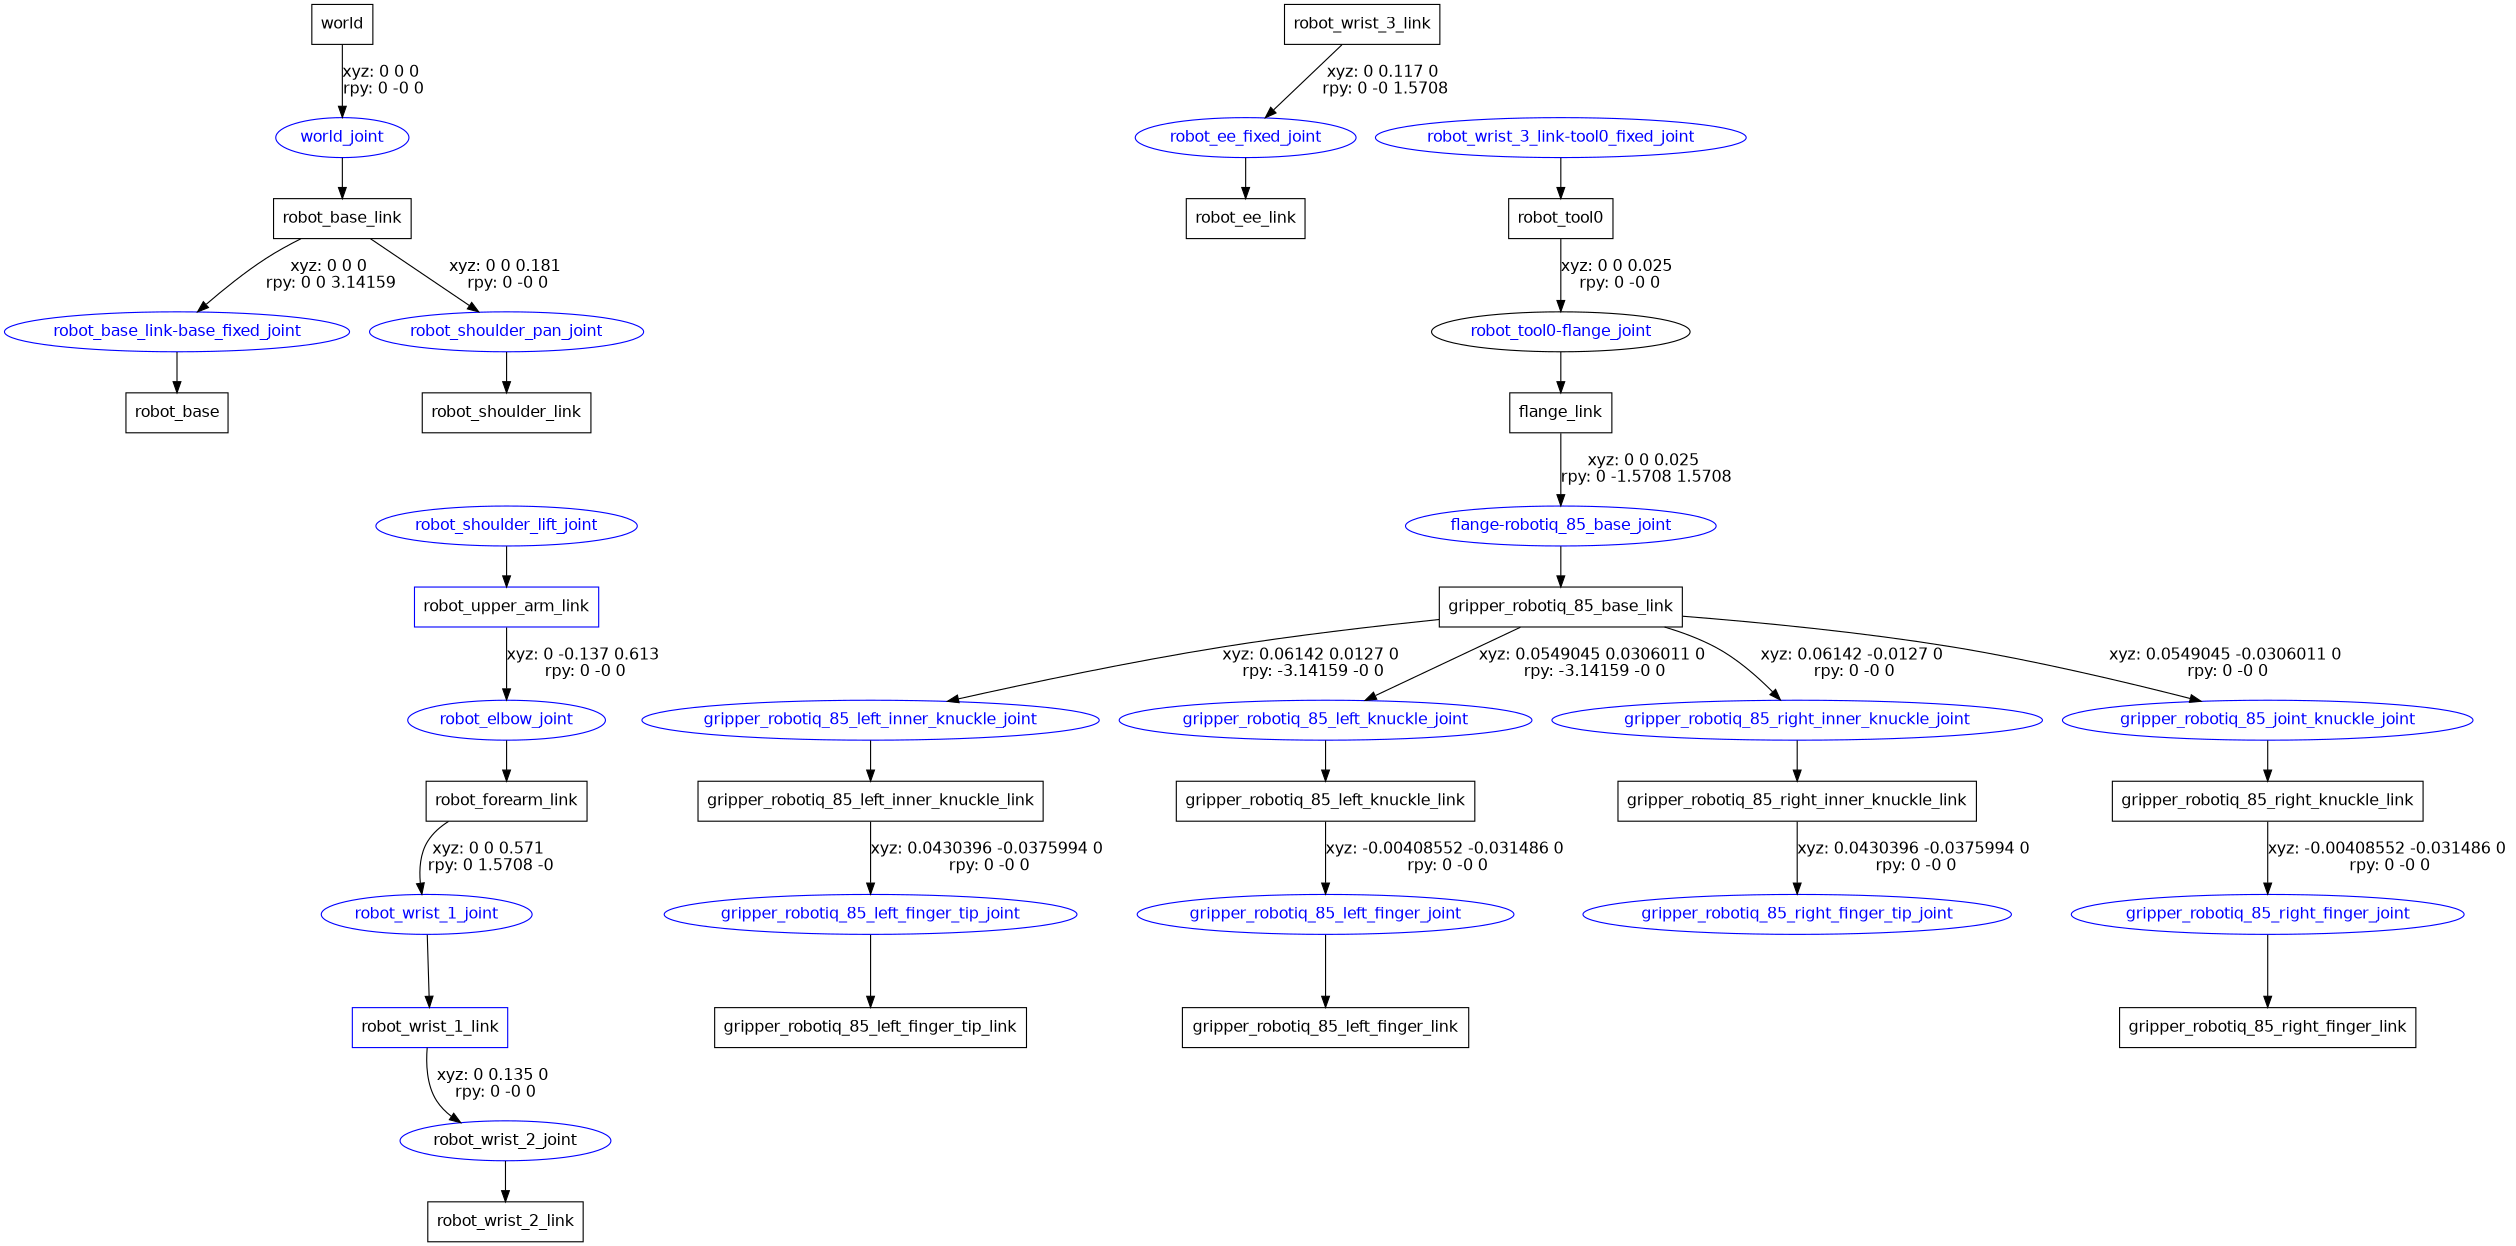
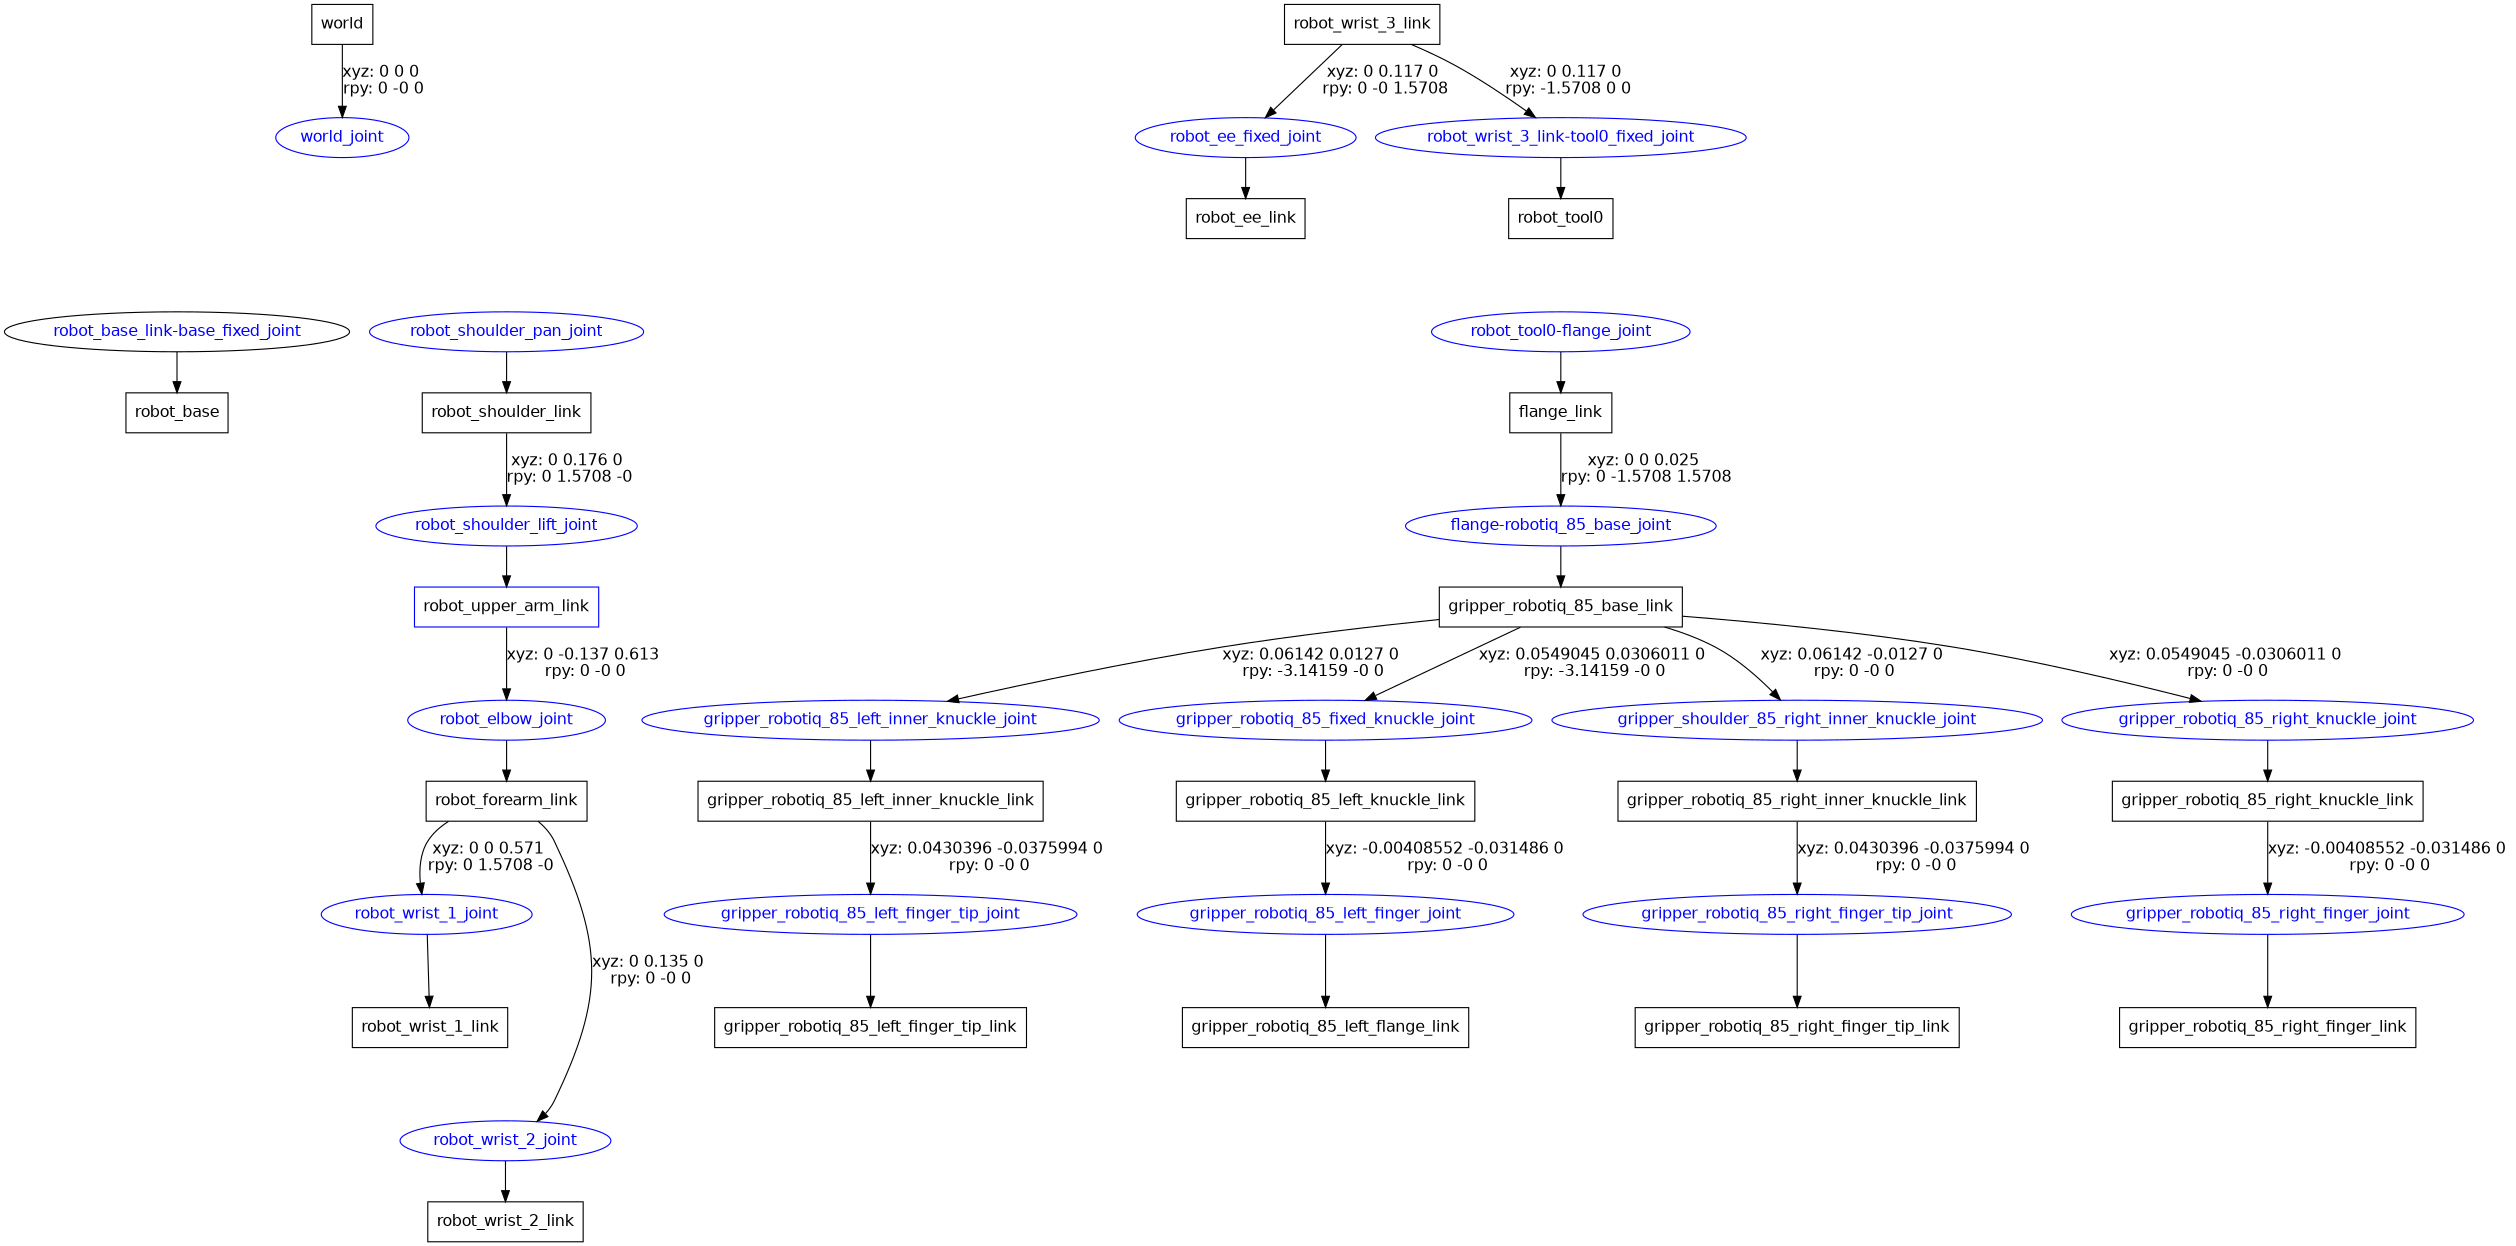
none -> (1471, 74)
(342, 219) -> none
(1561, 270) -> none
(177, 332) -> (177, 332)
(1561, 332) -> (1561, 332)
none -> (507, 464)
(1326, 720) -> (1326, 720)
(1797, 720) -> (1797, 720)
(2268, 720) -> (2268, 720)
(430, 1028) -> (430, 1028)
(1326, 1028) -> (1326, 1028)
none -> (1797, 1028)
(430, 1086) -> (591, 966)
(505, 1141) -> (505, 1141)
